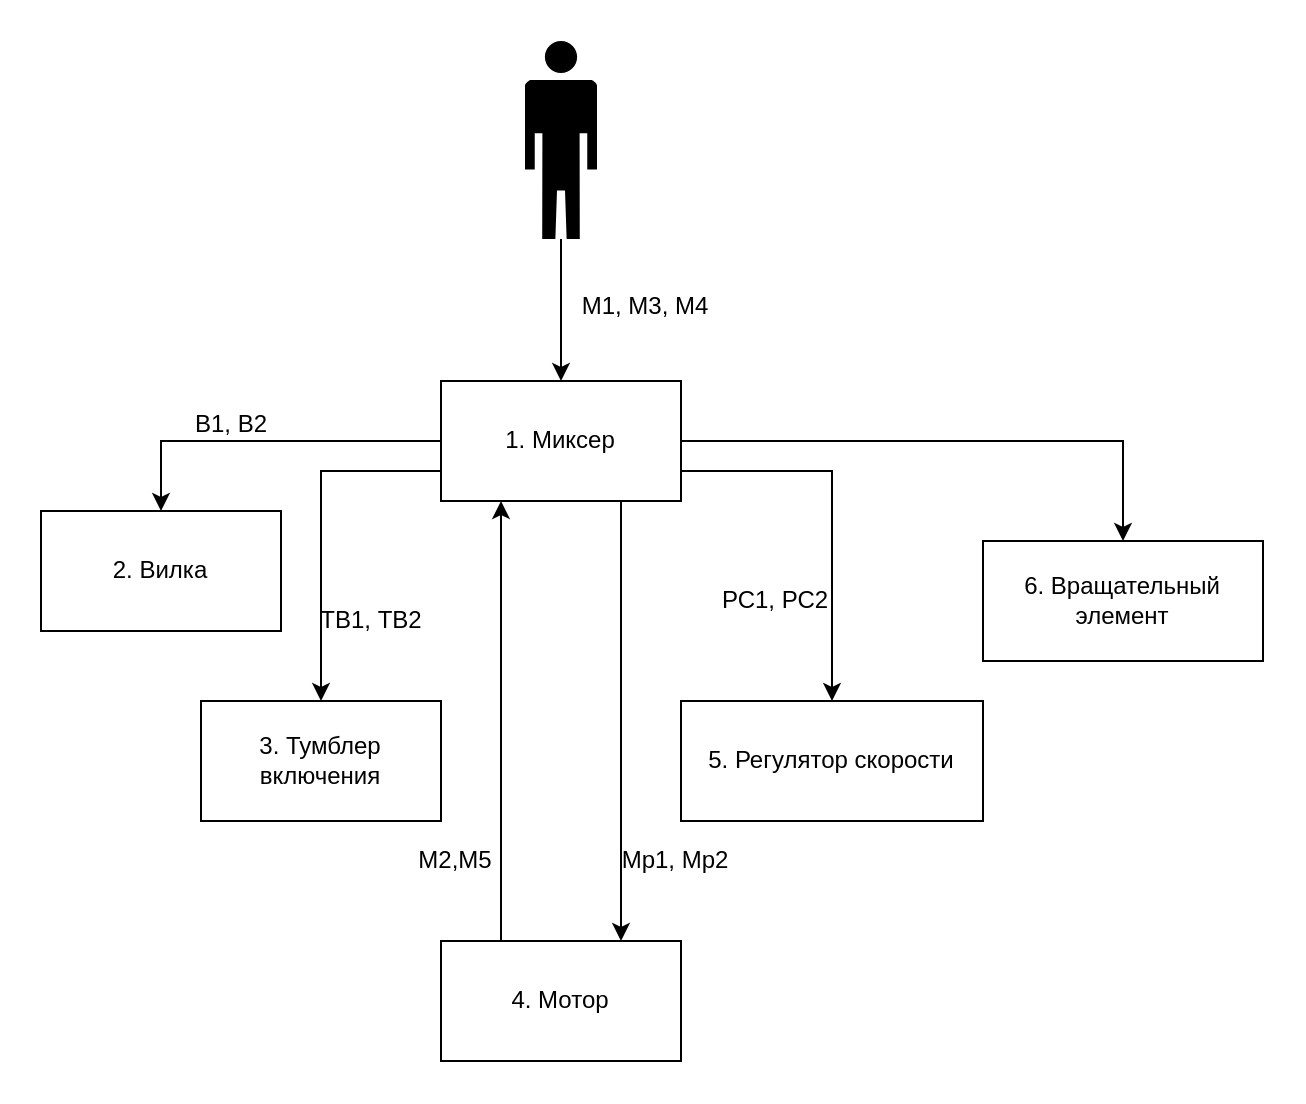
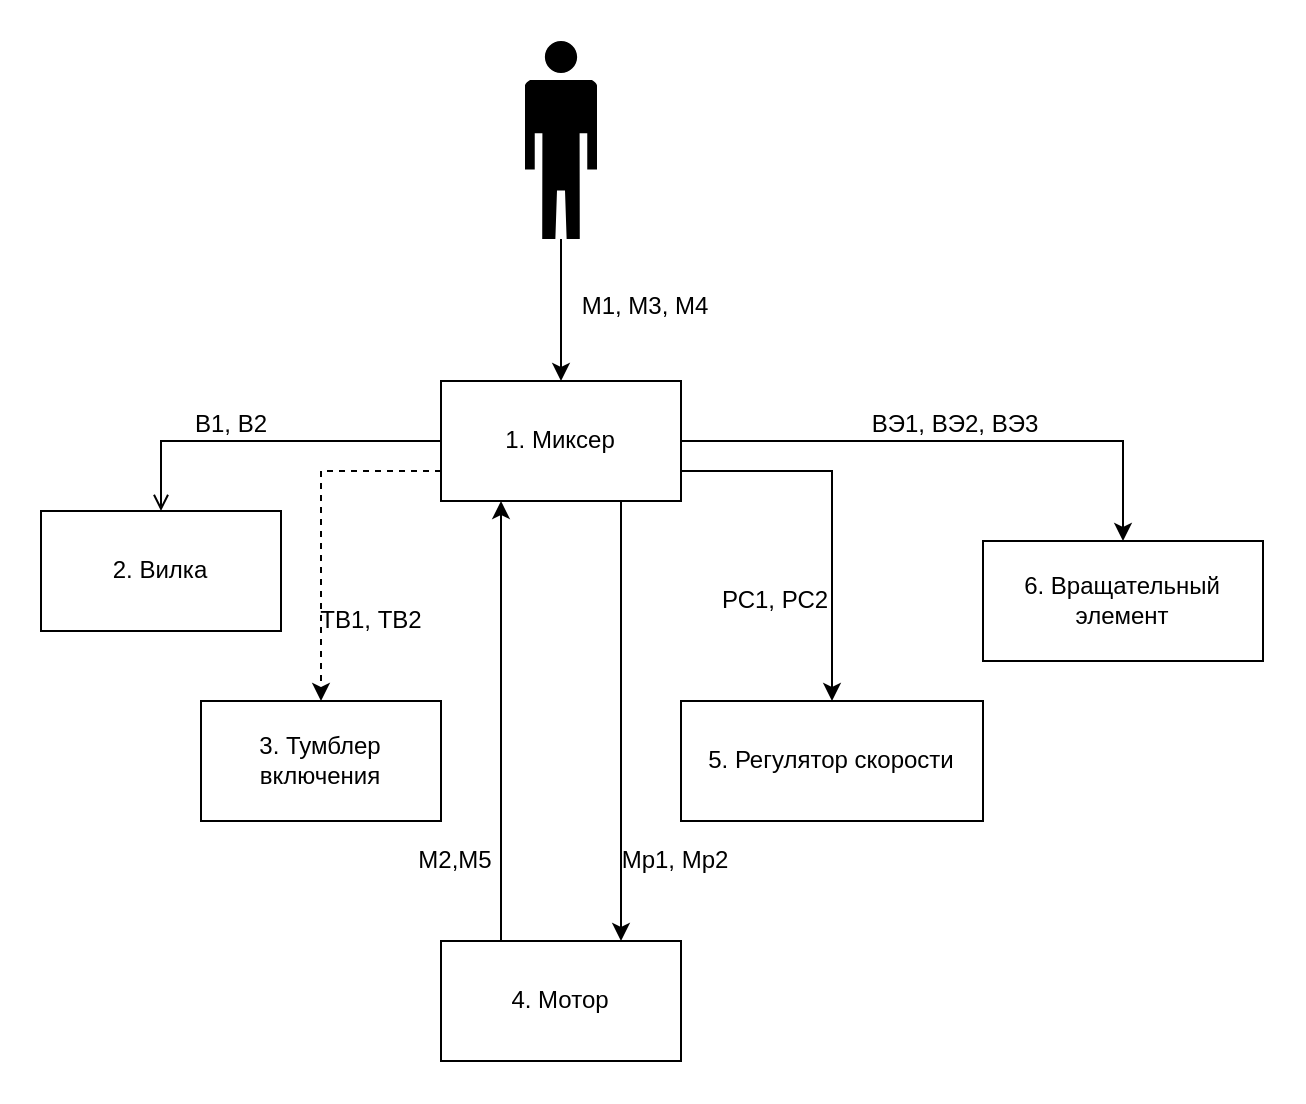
none -> (955, 425)
(161, 496) -> (161, 498)
(321, 523) -> (321, 523)
